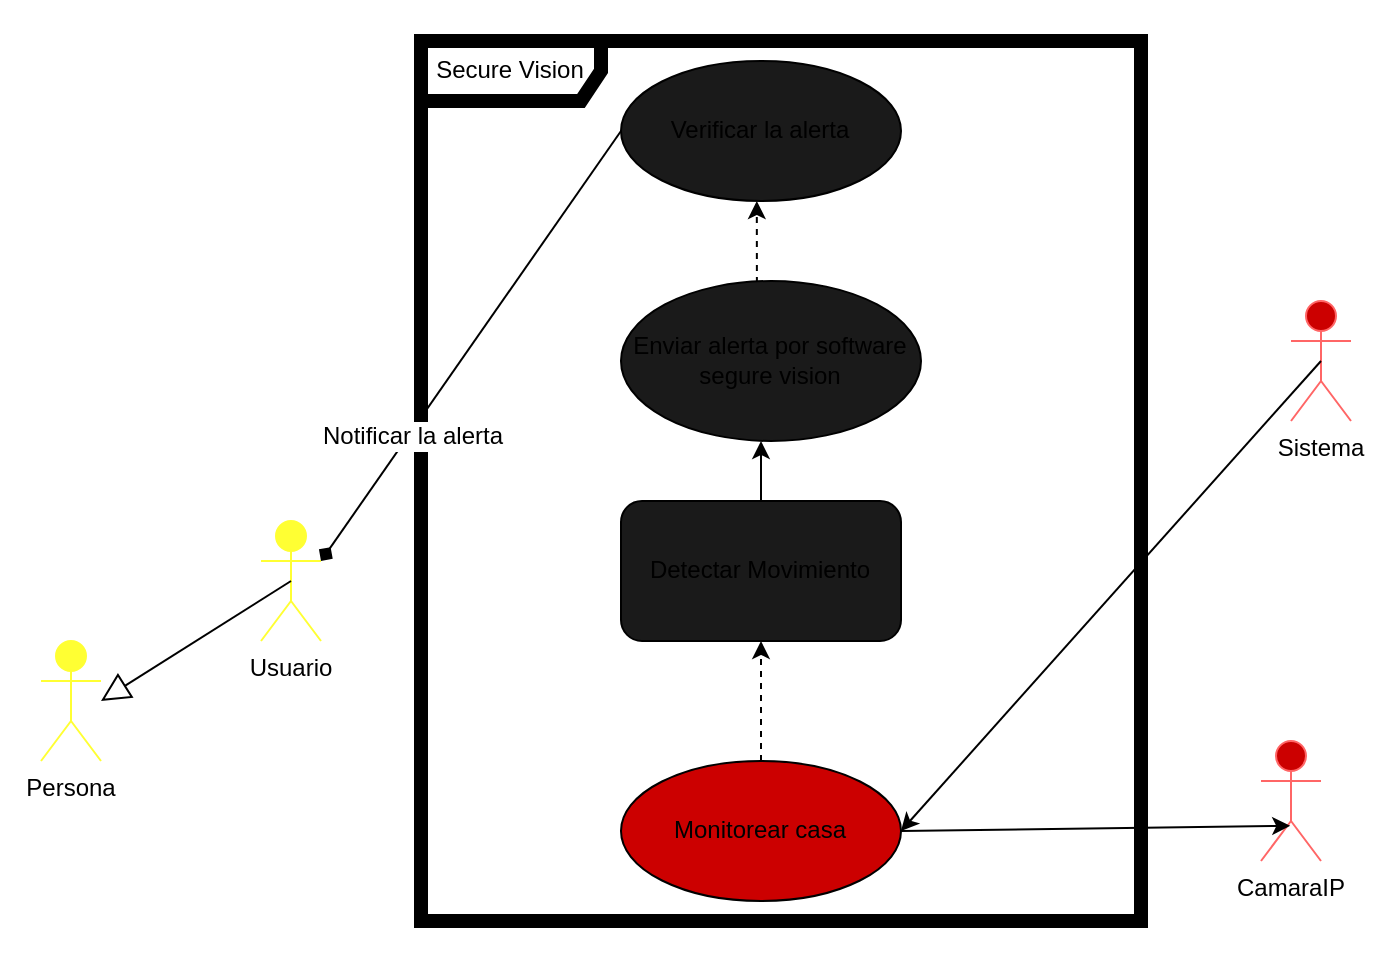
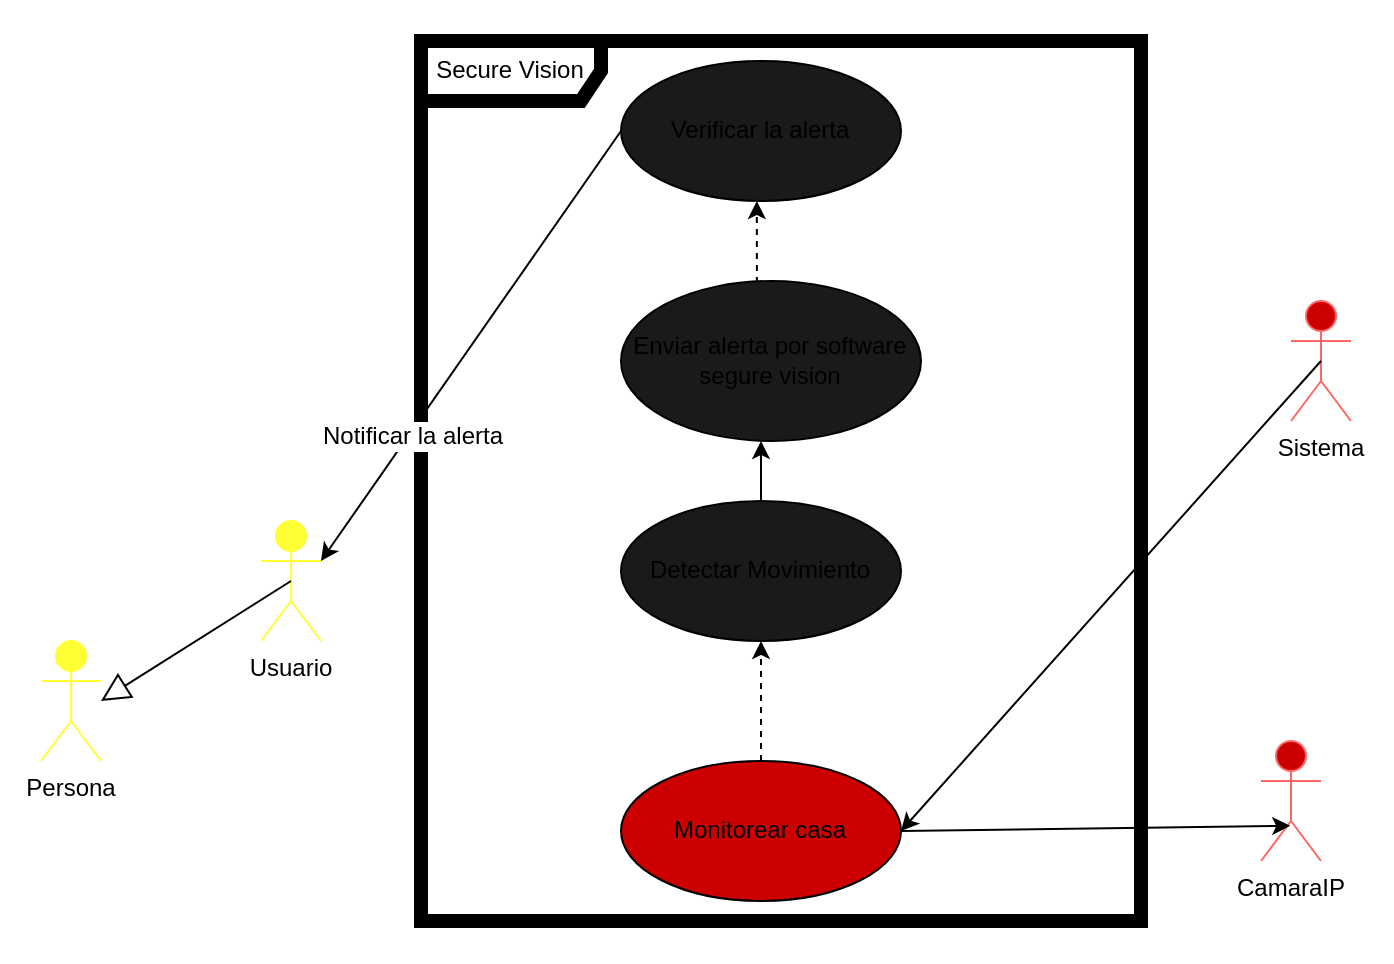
(330, 547) -> (329, 549)
(761, 571) -> (761, 571)
